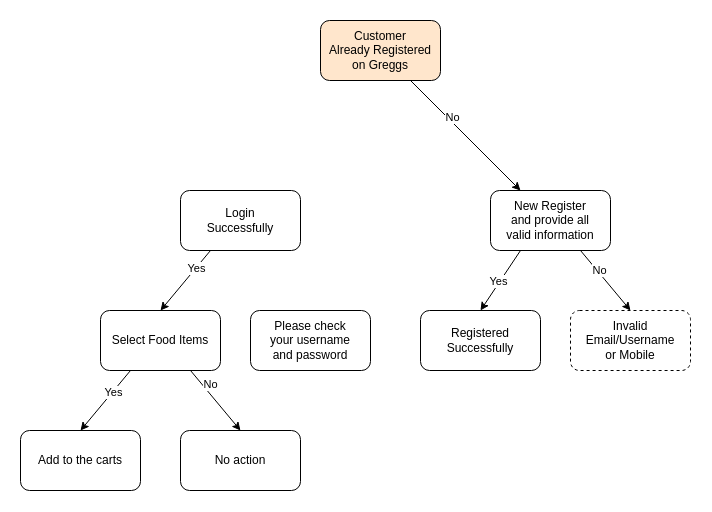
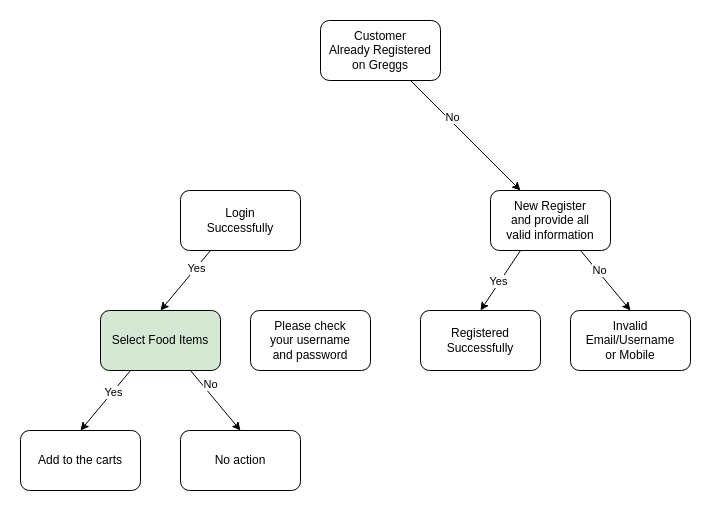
(381, 51) -> (381, 51)
(161, 341) -> (161, 341)
(631, 341) -> (631, 341)
